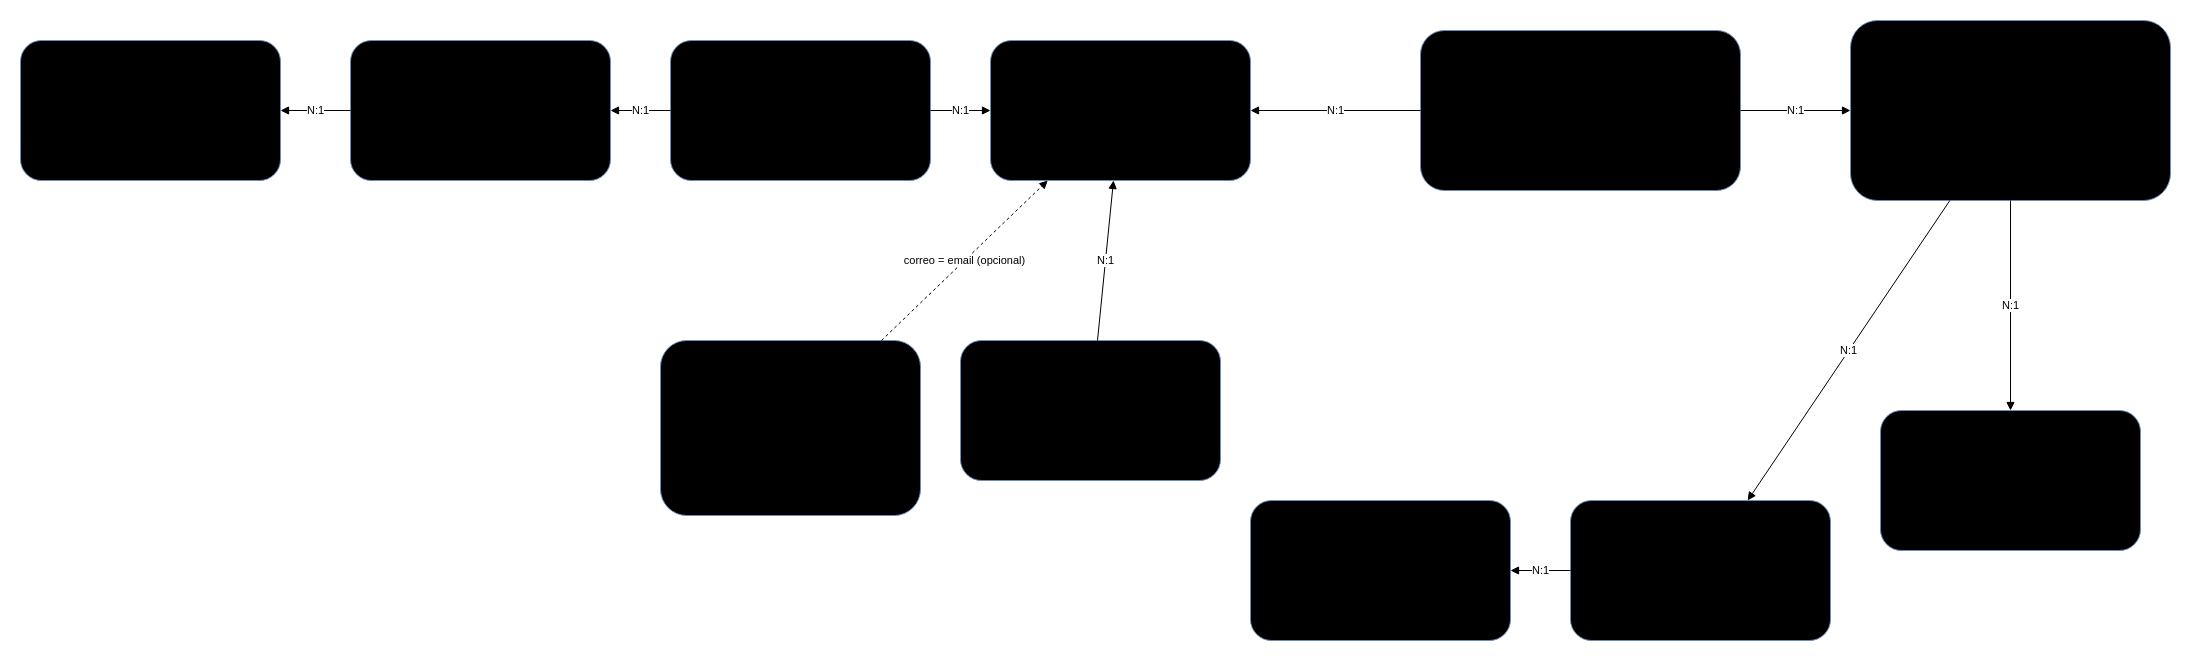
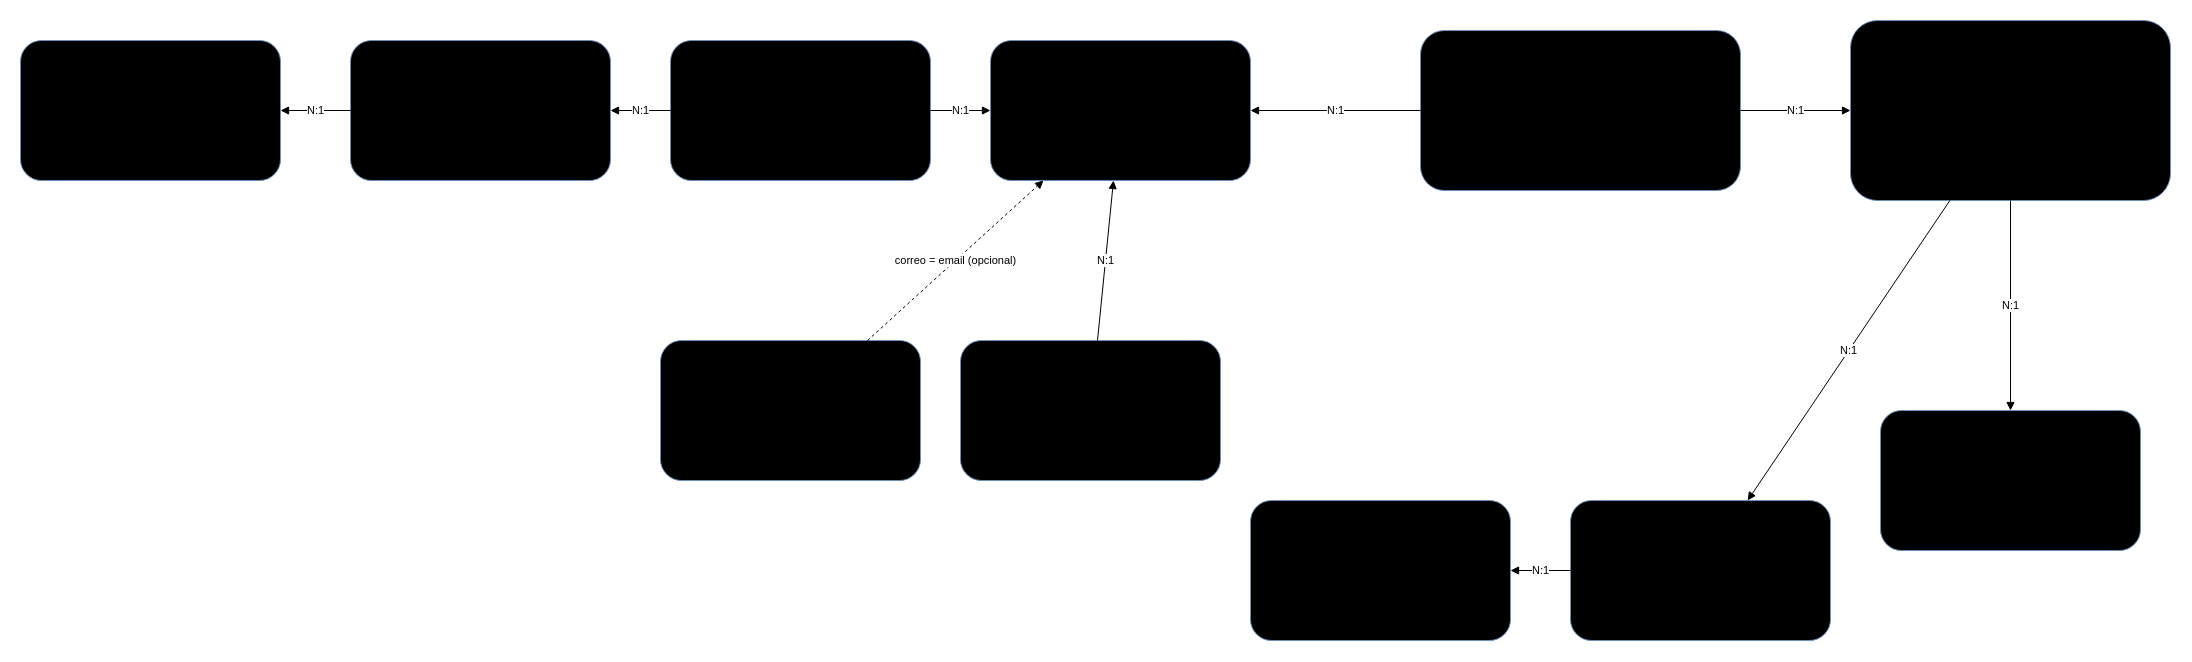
(791, 428) -> (791, 411)
